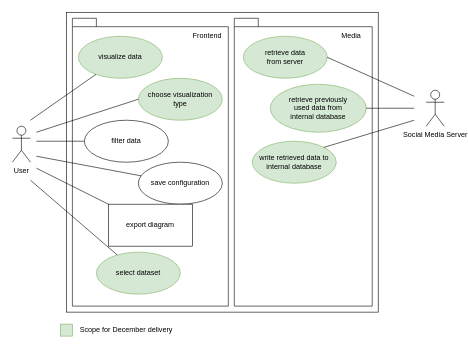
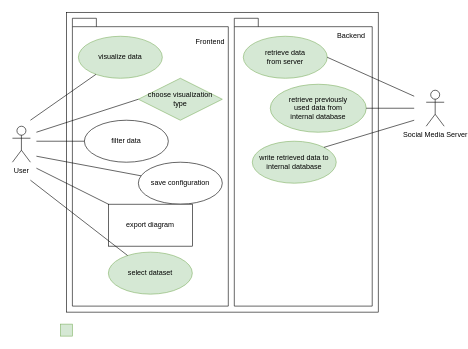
(207, 36) -> (210, 42)
(351, 36) -> (351, 36)
(180, 99) -> (180, 99)
(138, 273) -> (150, 273)
(126, 330) -> none
